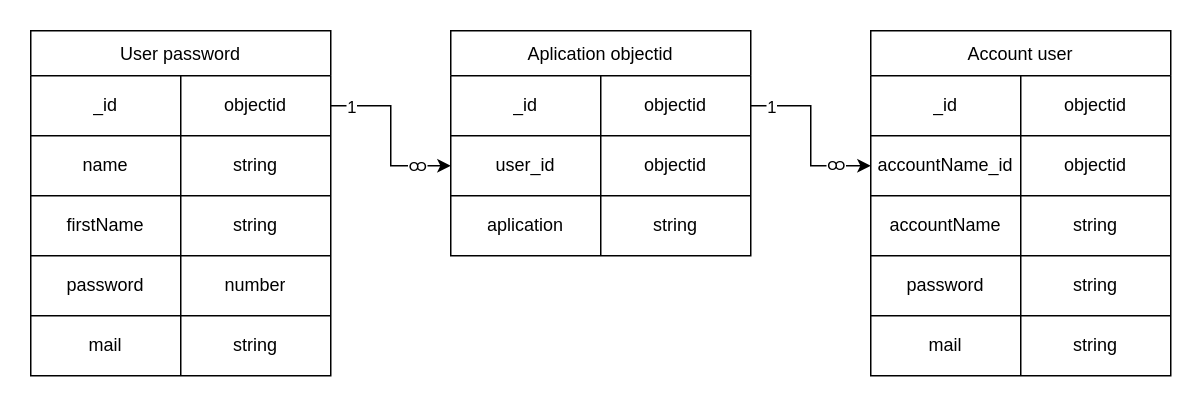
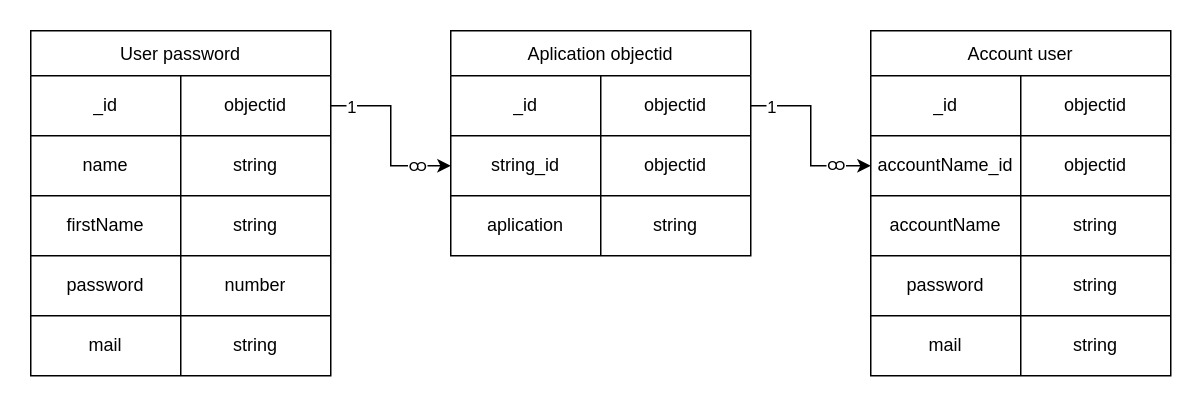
(526, 166) -> (526, 166)
